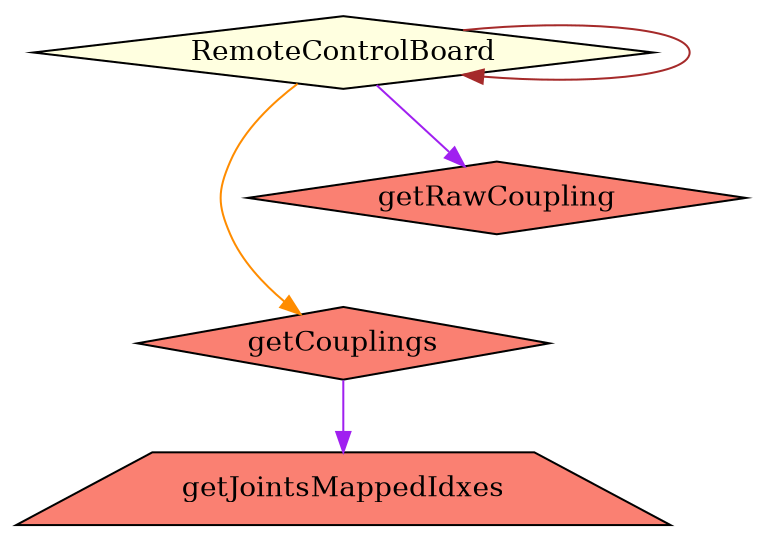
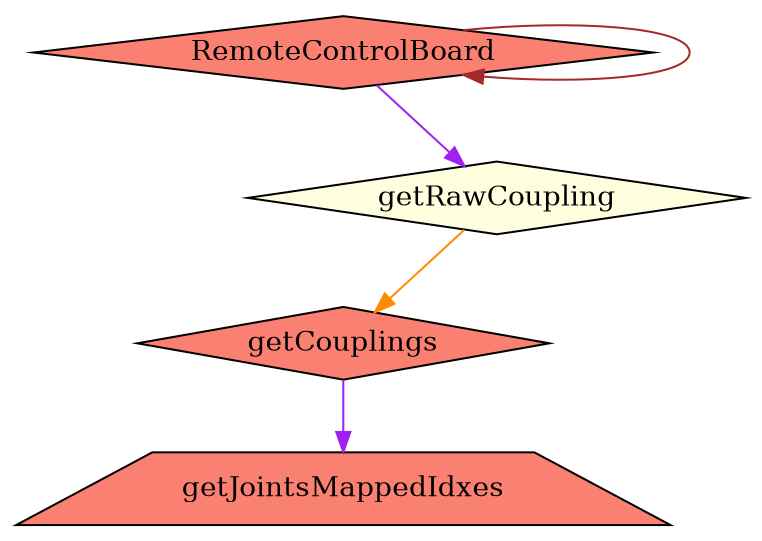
(343, 53) -> (343, 53)
(221, 190) -> (427, 264)
(497, 198) -> (497, 198)
